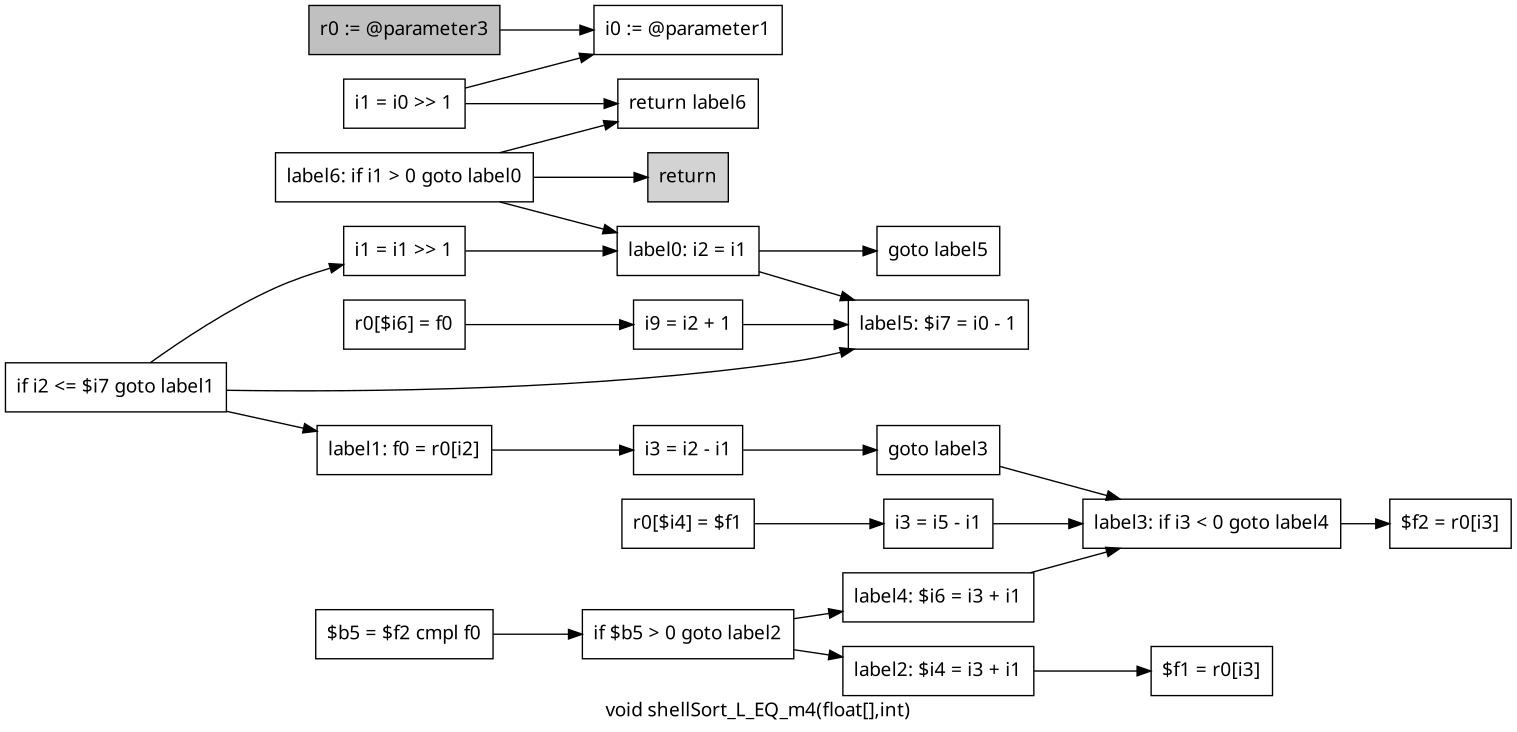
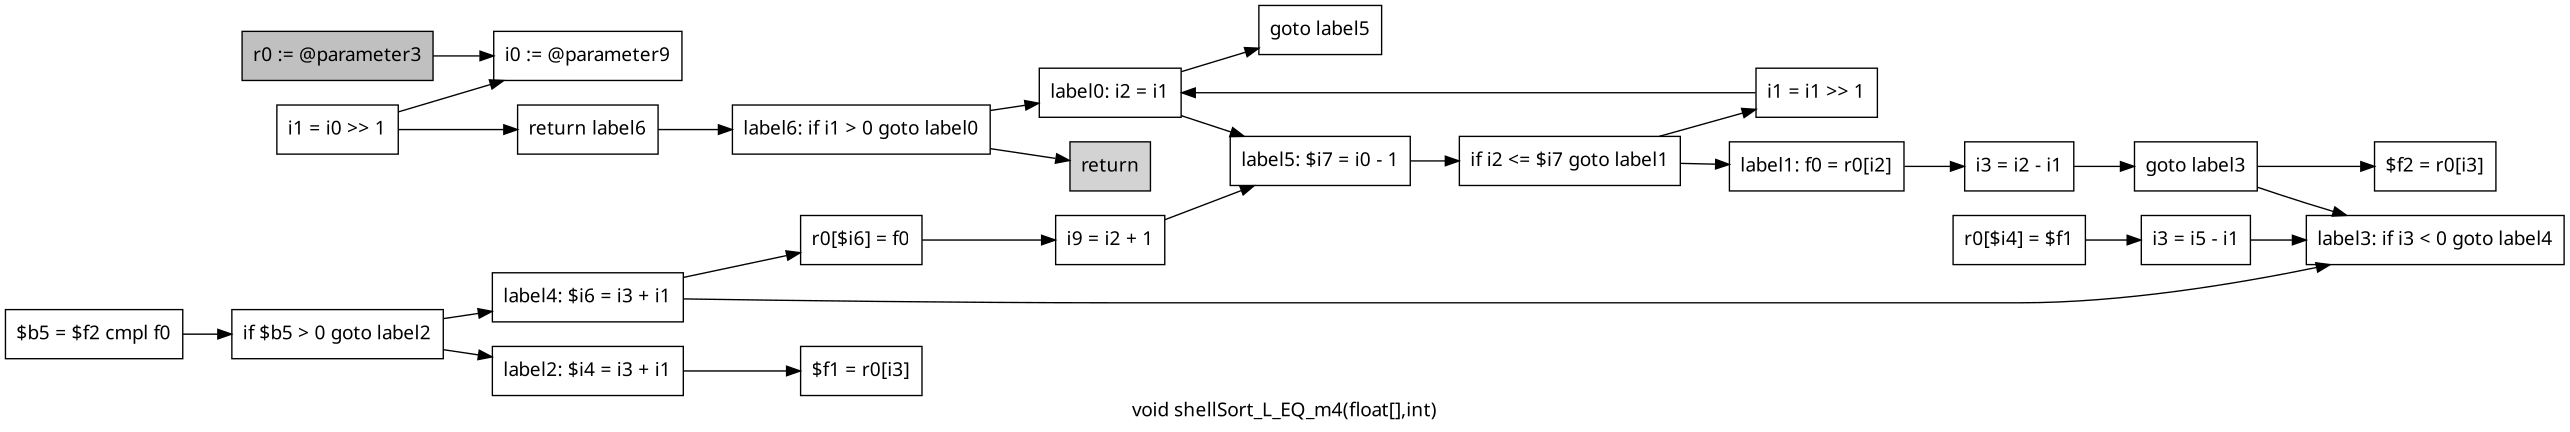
(688, 30) -> (588, 56)
(552, 139) -> (688, 130)
none -> (735, 266)
(535, 385) -> (1428, 161)
(1358, 524) -> (2309, 166)
